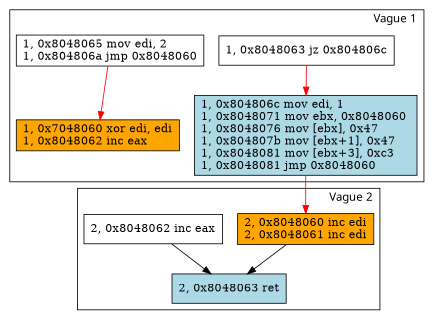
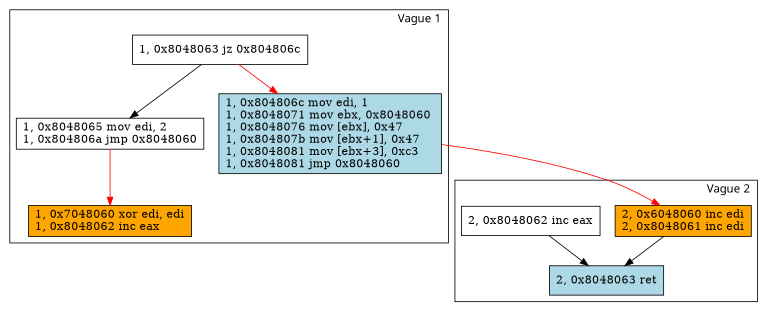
none -> (169, 89)
(306, 229) -> (683, 221)
